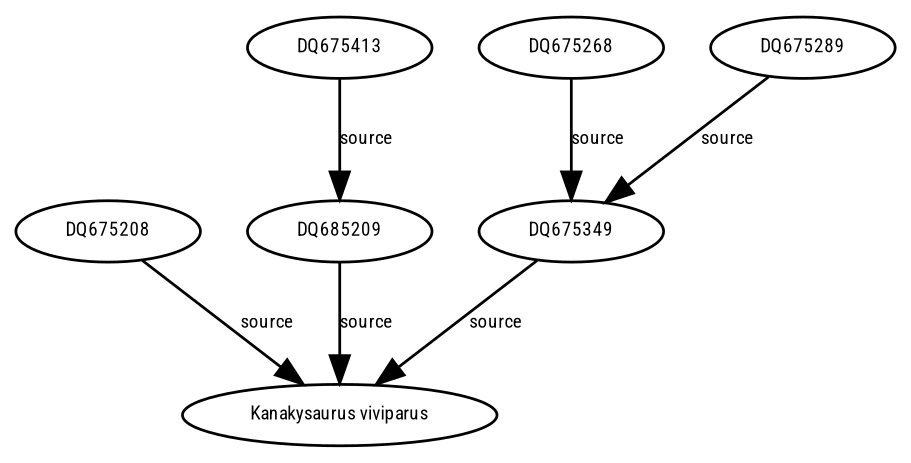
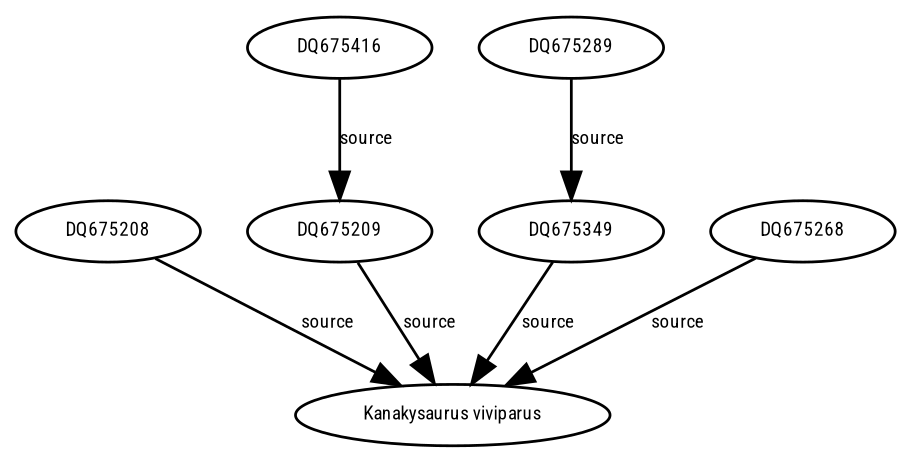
(340, 48) -> (340, 48)
(571, 125) -> (643, 315)
(340, 231) -> (340, 231)
